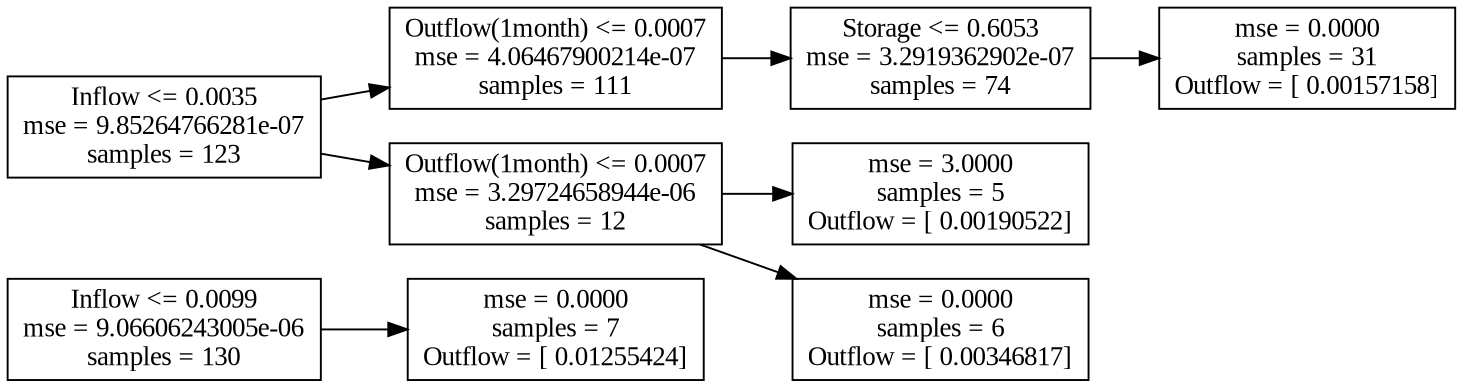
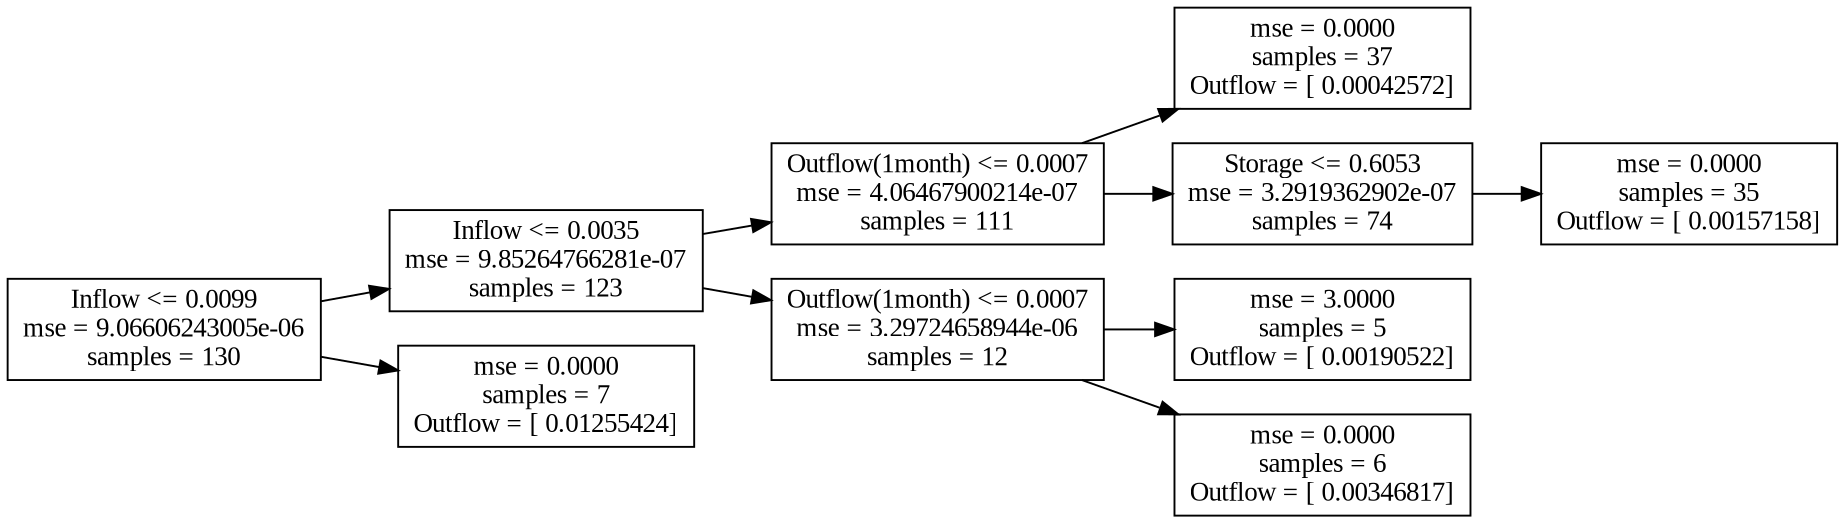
(1307, 58) -> (1689, 194)
none -> (1322, 58)
none -> (345, 297)
